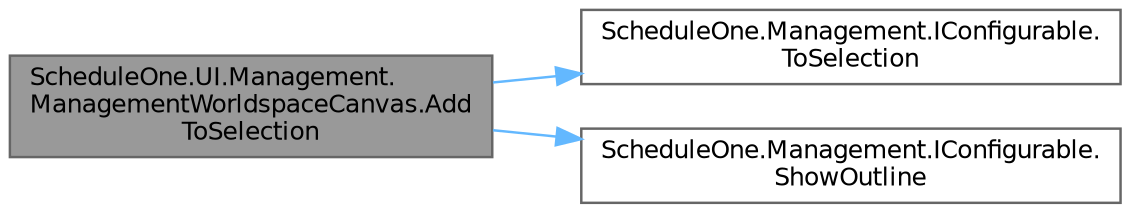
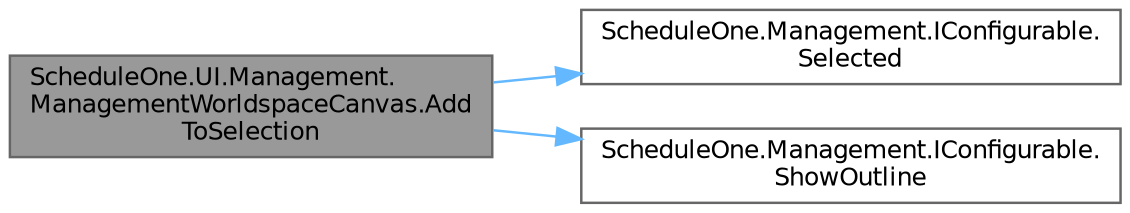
(851, 47) -> (851, 47)
